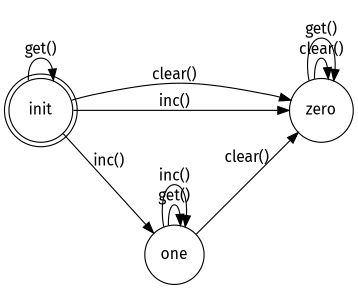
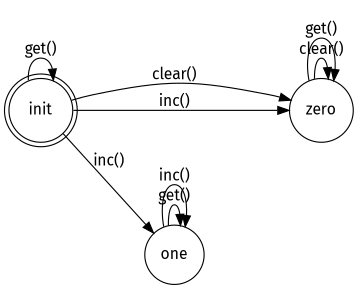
(243, 187) -> none
